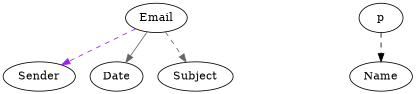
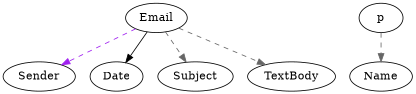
(381, 43) -> (381, 43)
(139, 44) -> (139, 44)
none -> (292, 77)
